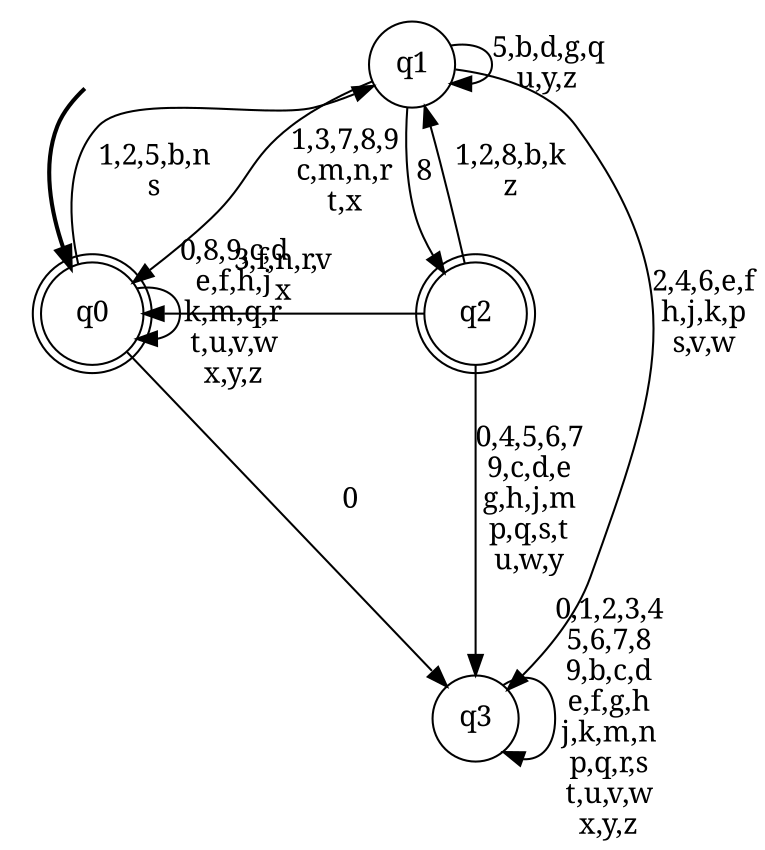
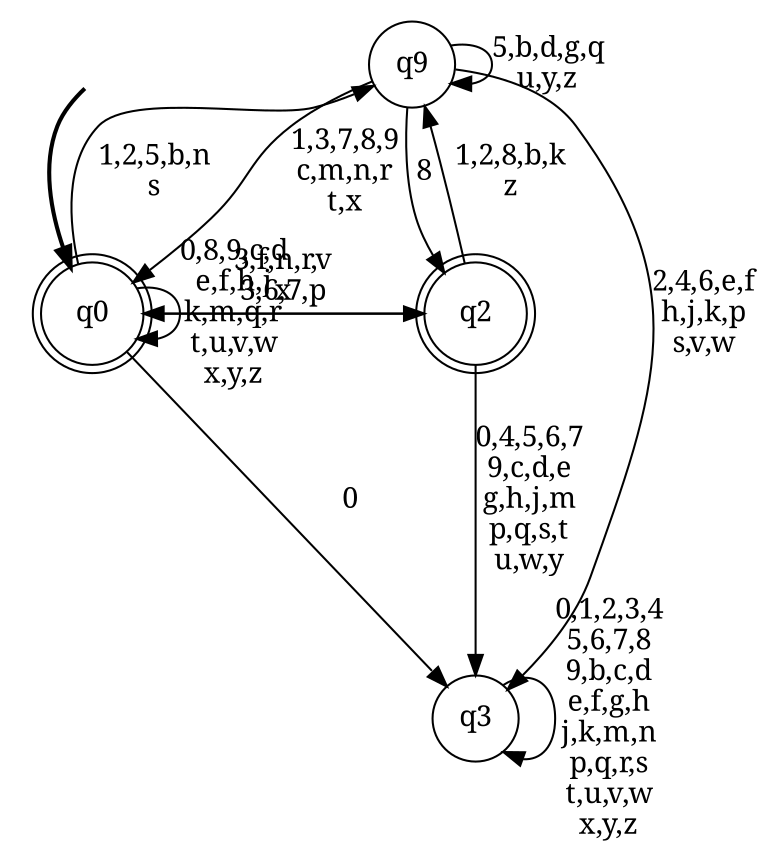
(412, 65) -> (412, 65)
none -> (273, 314)
